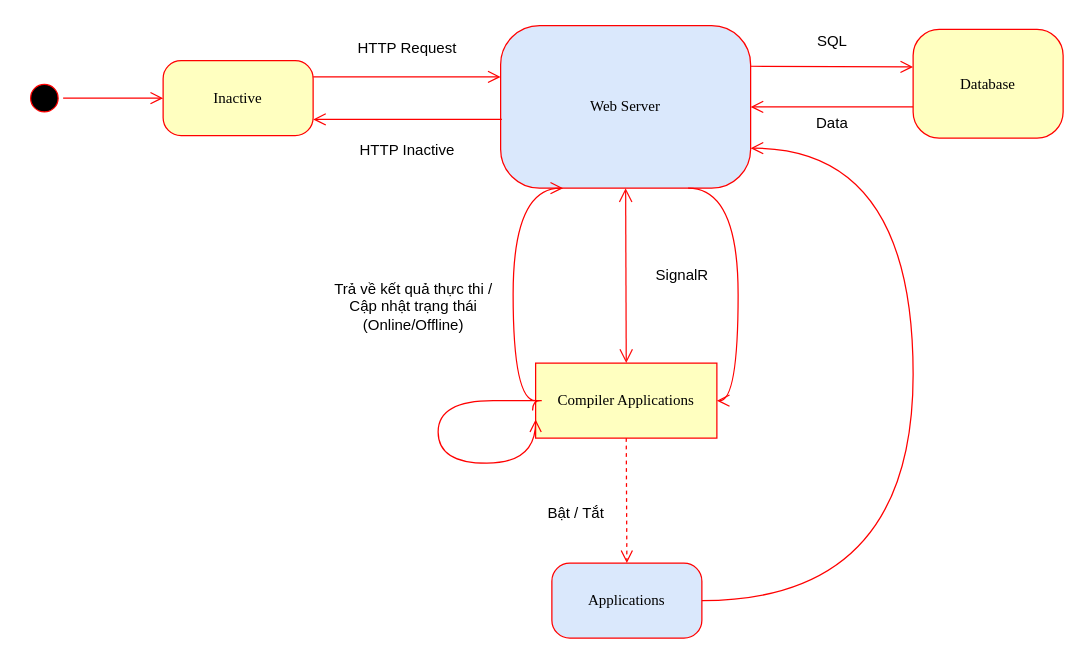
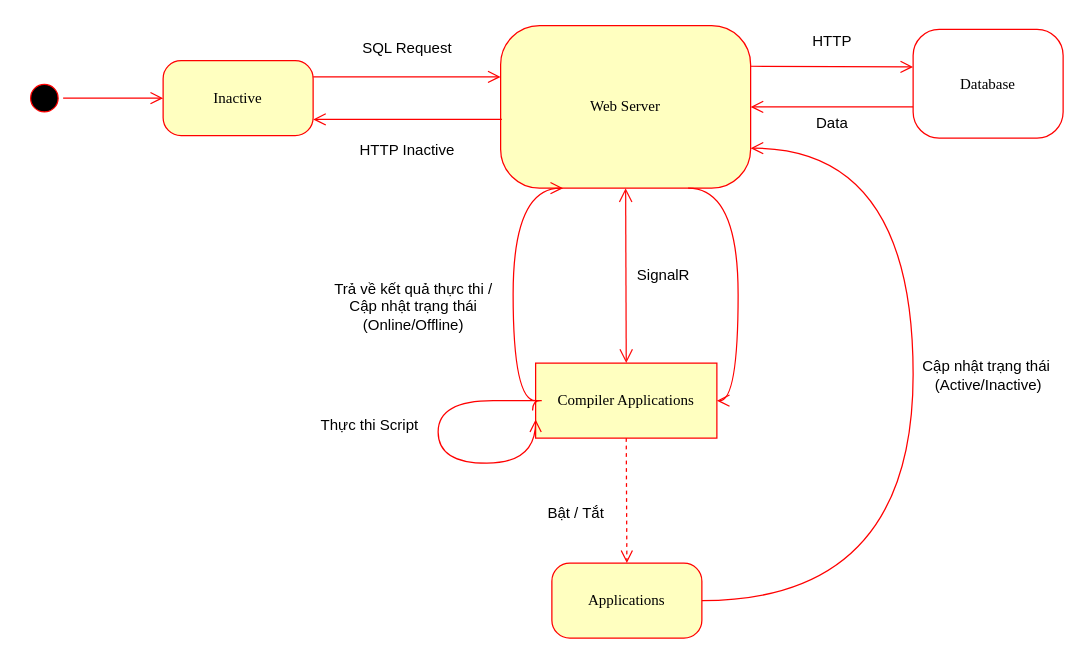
(833, 42) -> (833, 42)
(408, 48) -> (408, 48)
(988, 84) -> (988, 84)
(626, 107) -> (626, 107)
(682, 276) -> (663, 276)
none -> (988, 376)
none -> (369, 426)
(627, 601) -> (627, 601)
